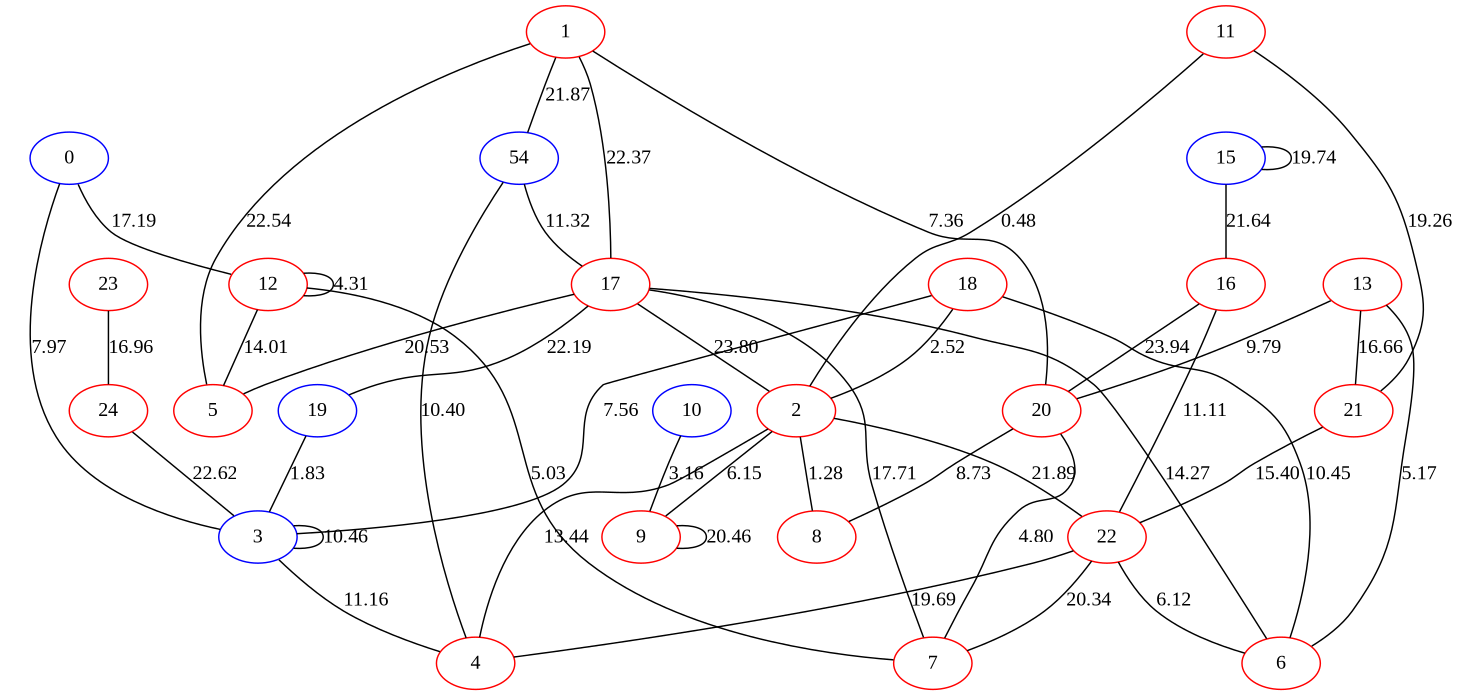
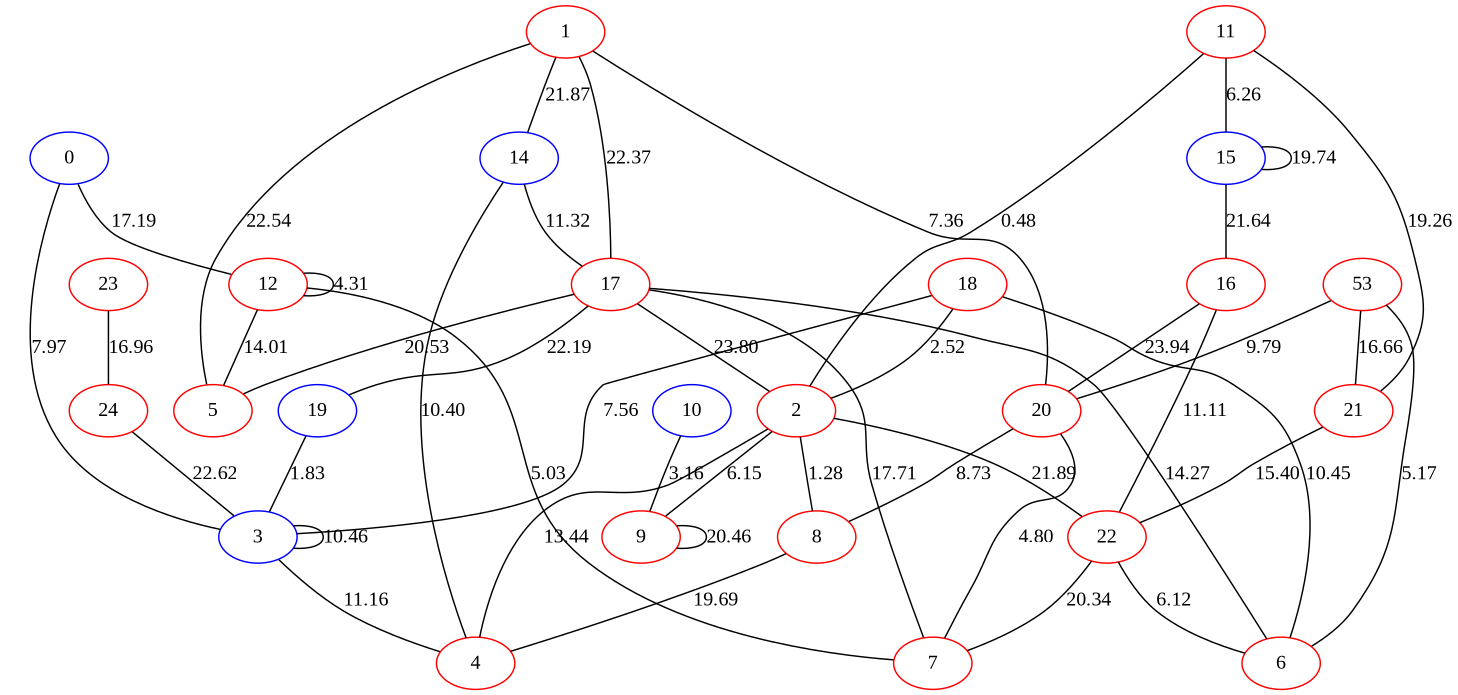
none -> (1226, 95)
(519, 158) -> (519, 158)
(1362, 284) -> (1362, 284)
(796, 613) -> (643, 608)
